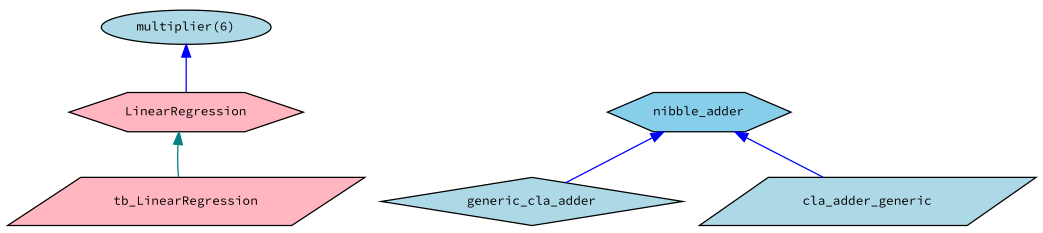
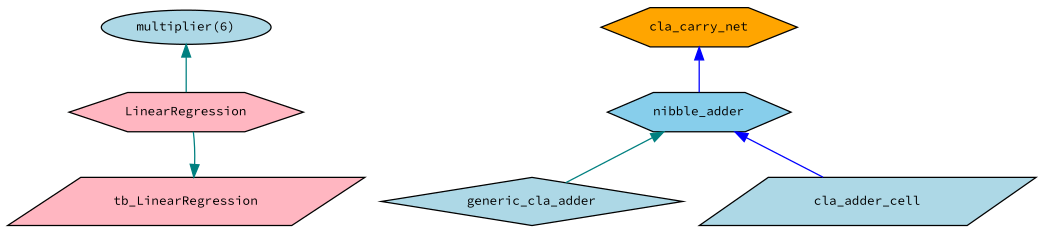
none -> (699, 27)
(186, 75) -> (186, 75)
(609, 160) -> (609, 160)
(178, 161) -> (195, 148)
(868, 201) -> (868, 201)
